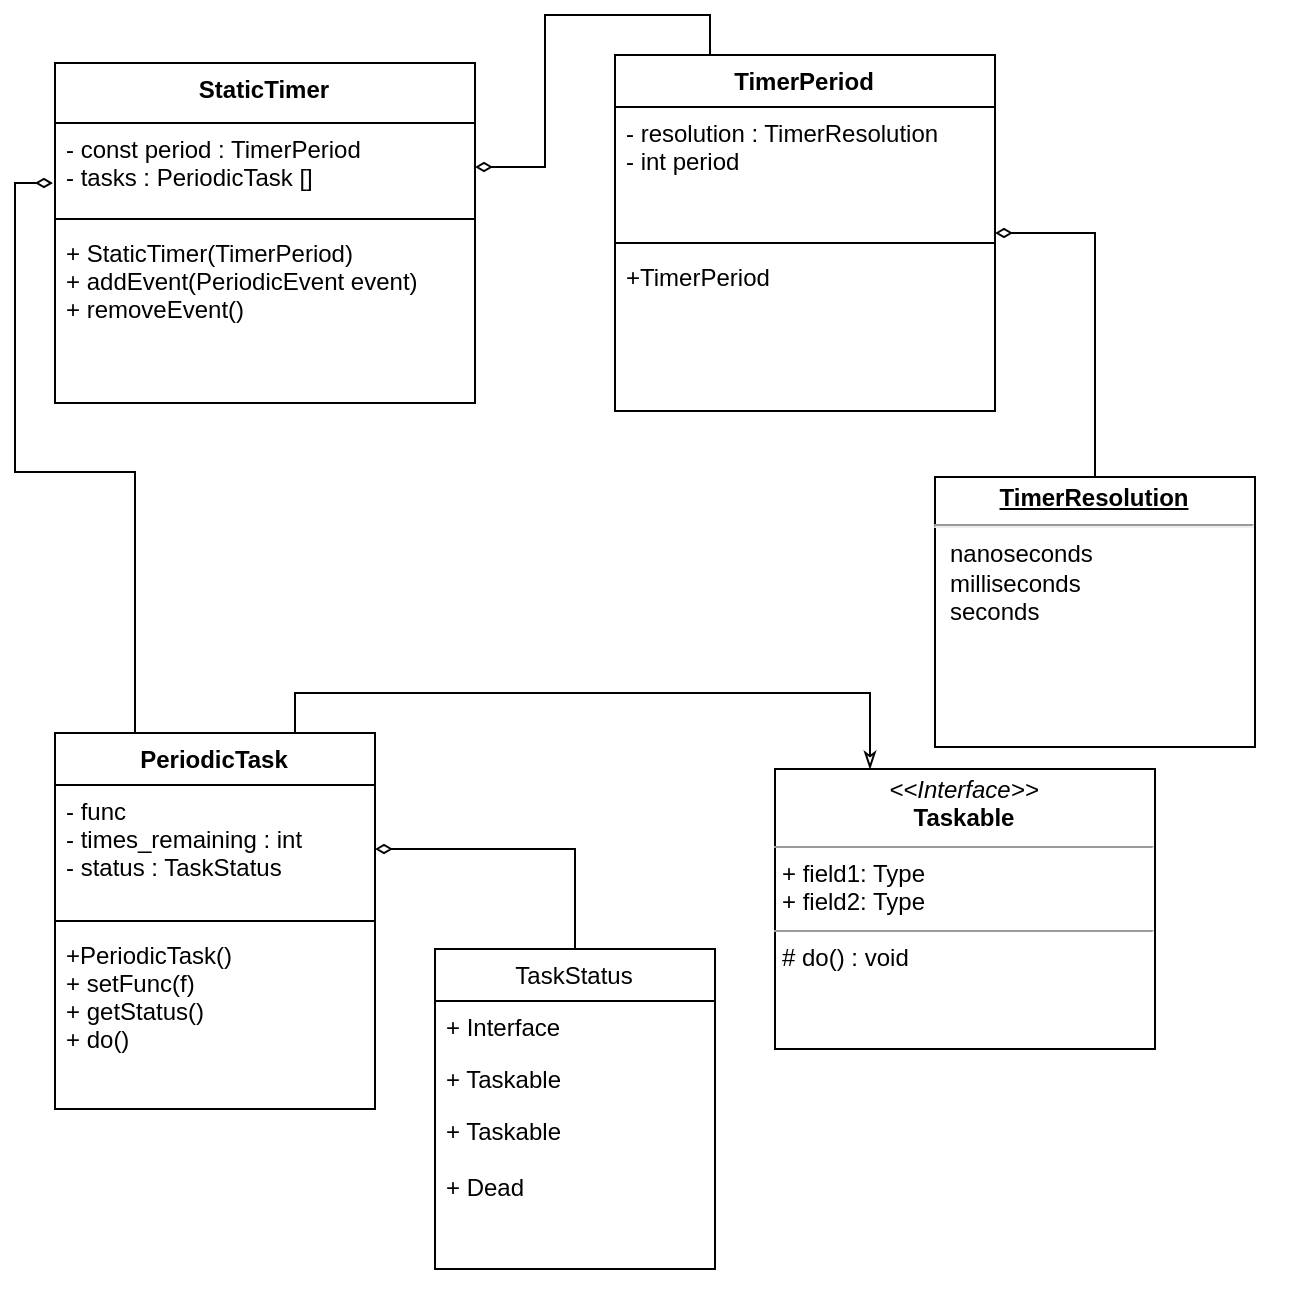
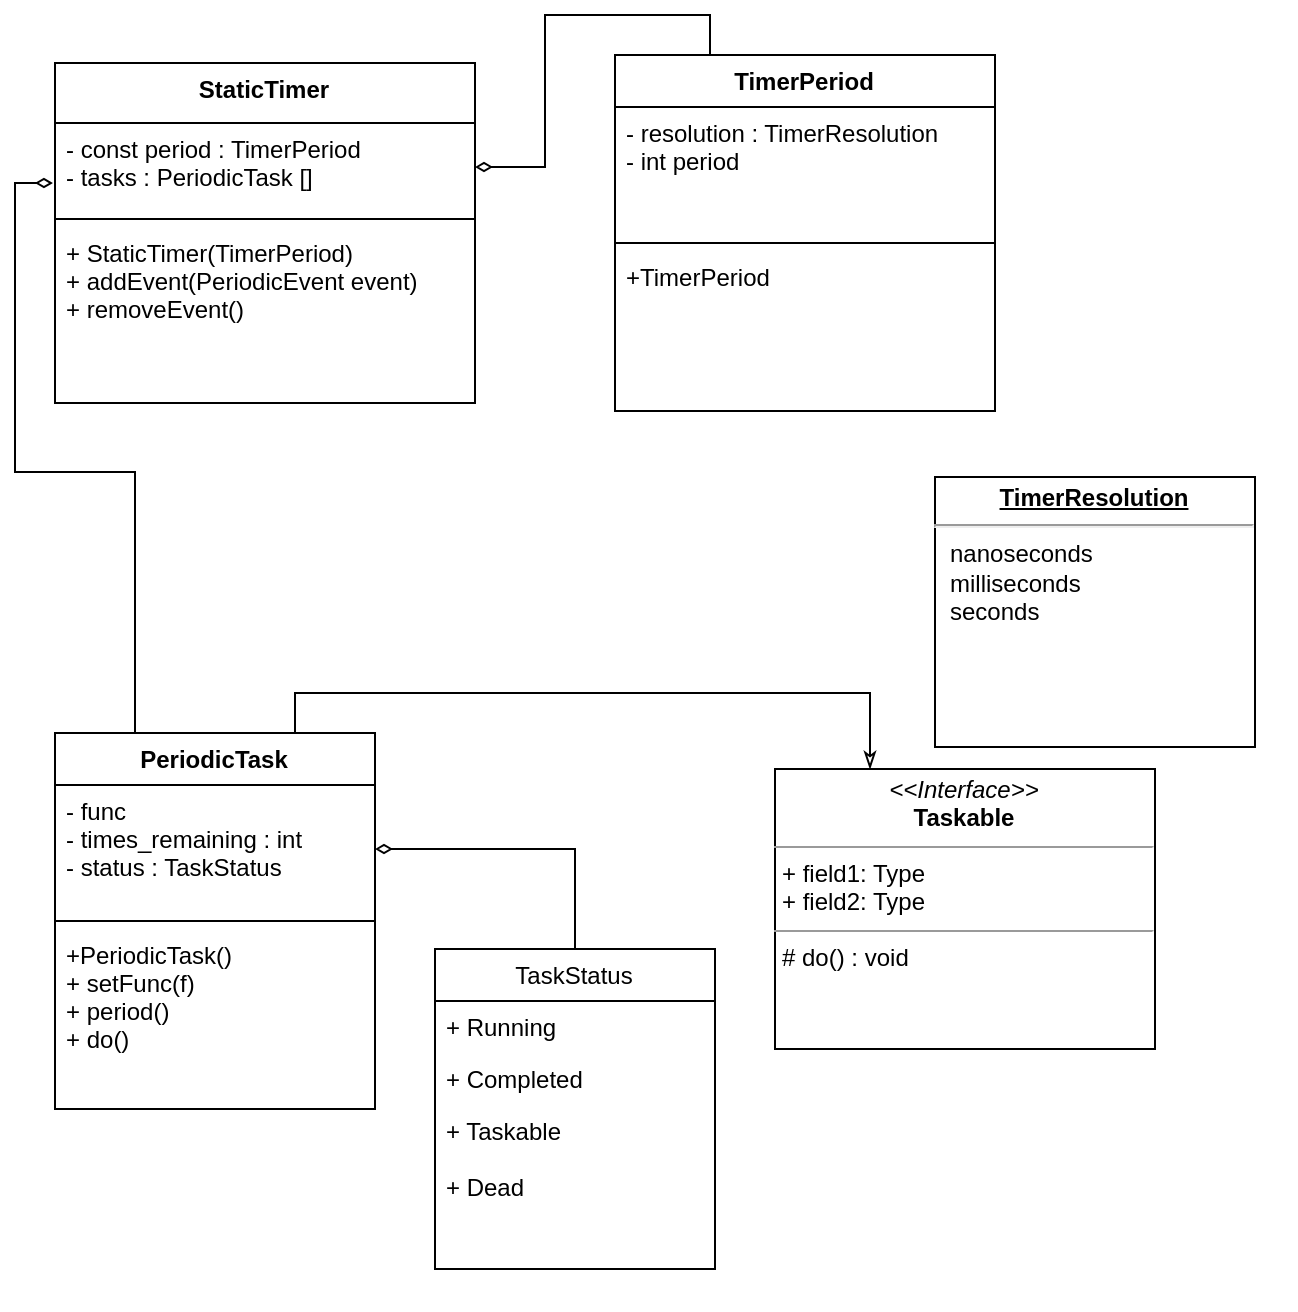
(1095, 313) -> none
(161, 956) -> (161, 956)
(517, 1028) -> (500, 1028)
(507, 1080) -> (514, 1080)
